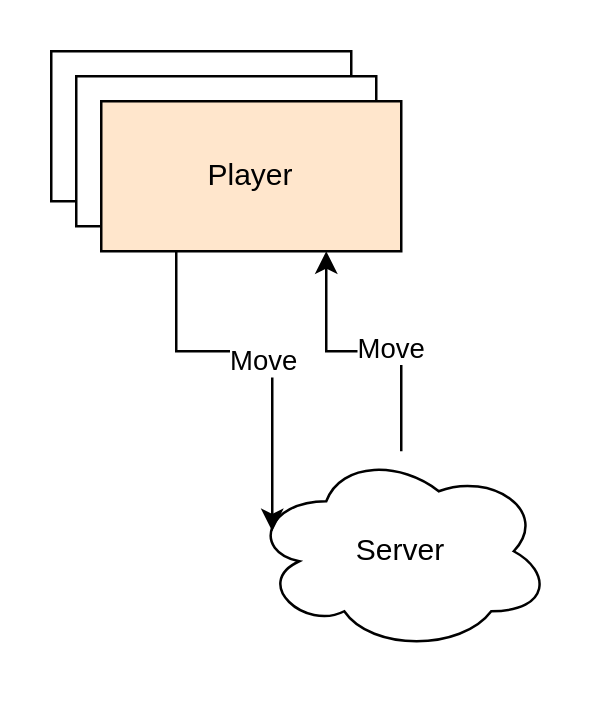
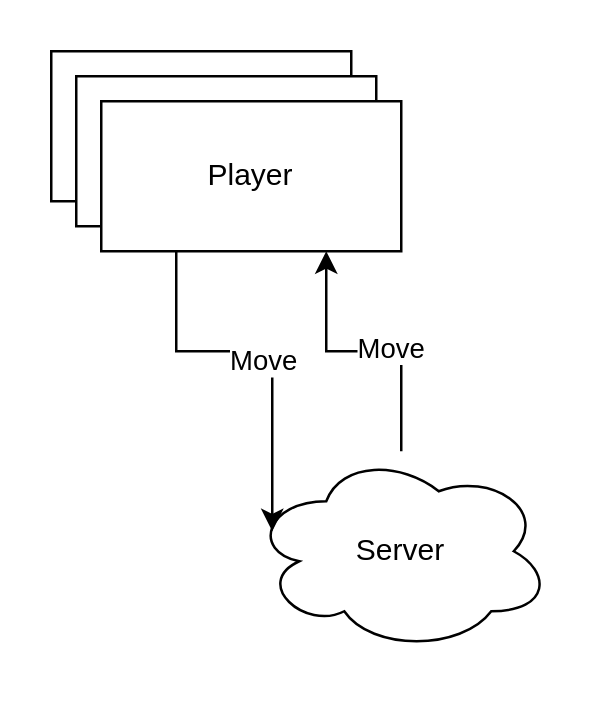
(251, 176) -> (251, 176)
